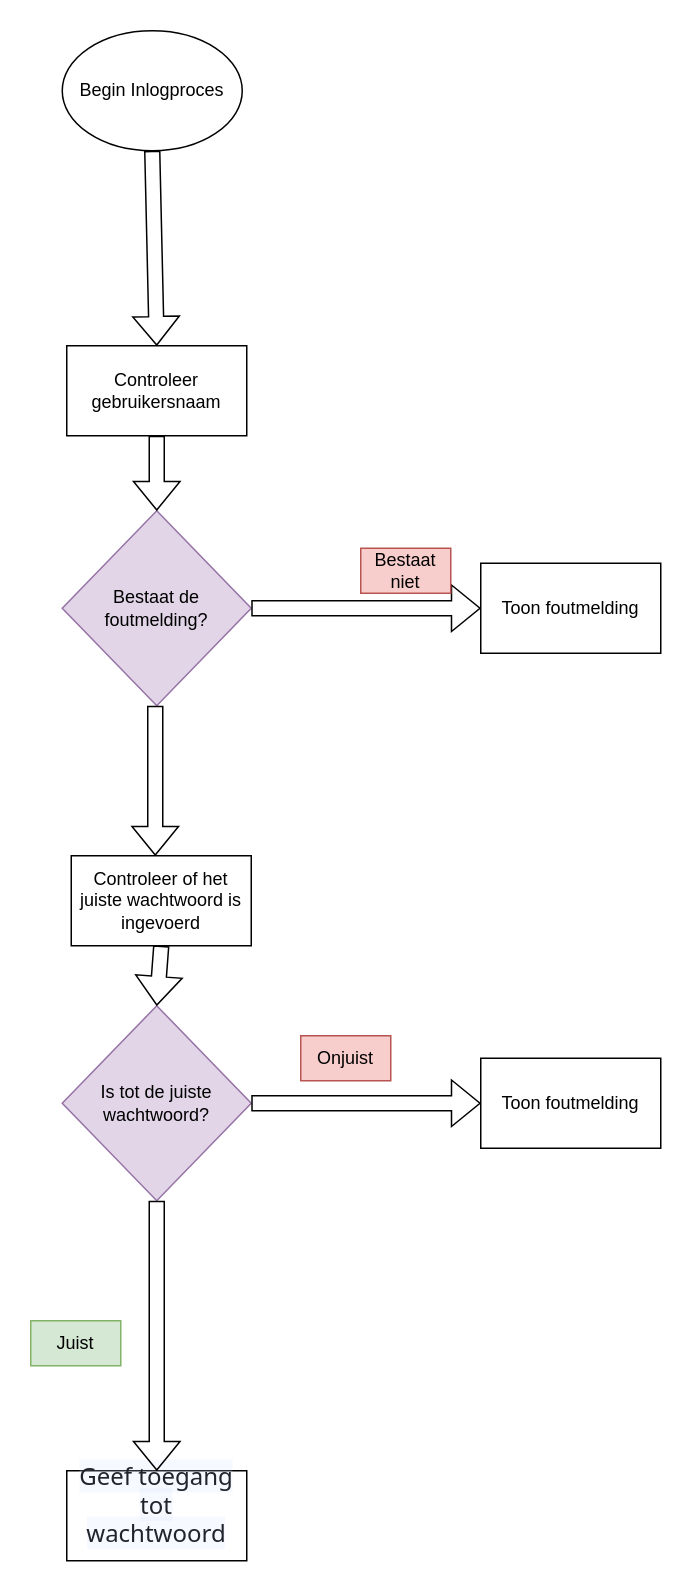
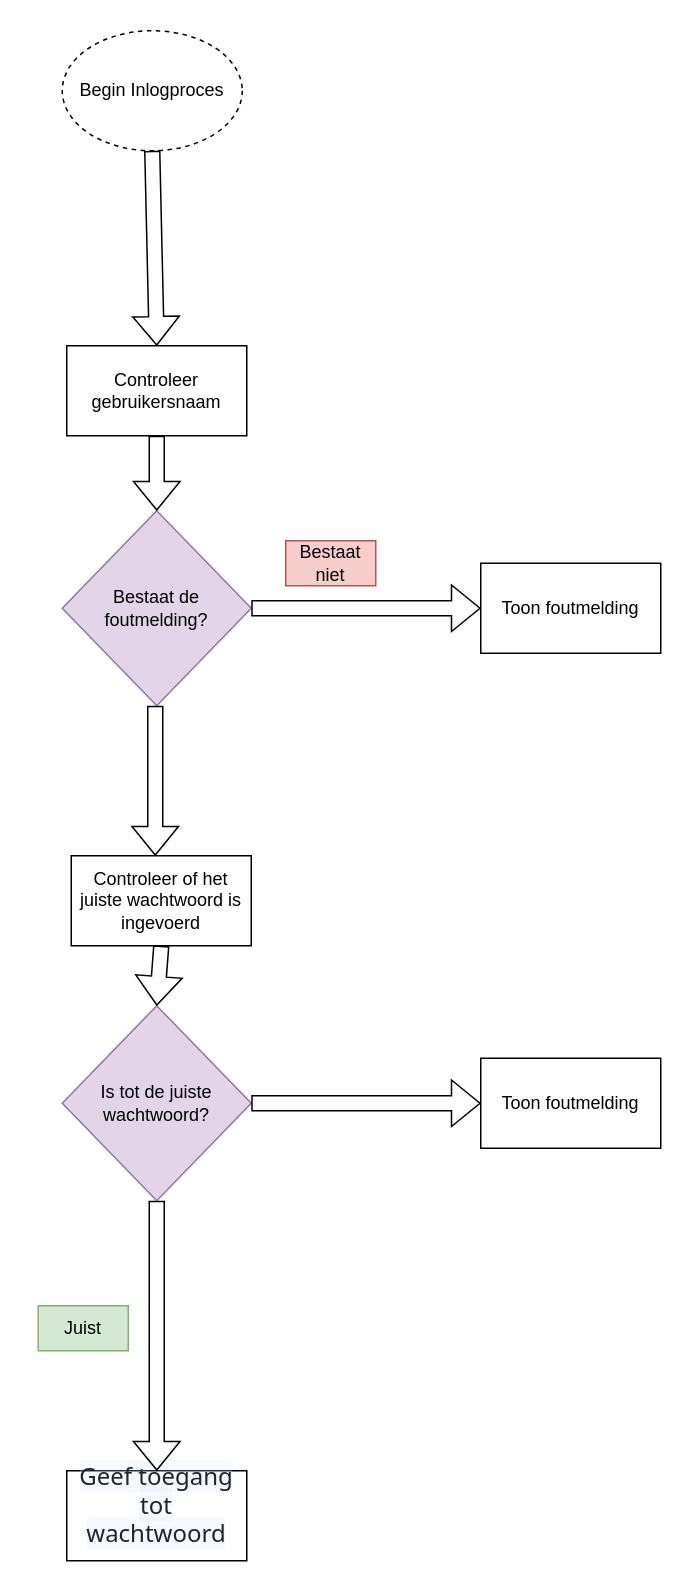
(152, 91) -> (152, 91)
(406, 571) -> (331, 563)
(346, 1058) -> none
(76, 1343) -> (83, 1328)
